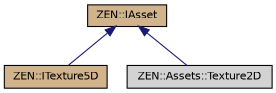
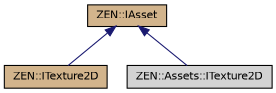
(56, 77) -> (56, 77)
(200, 77) -> (200, 77)
